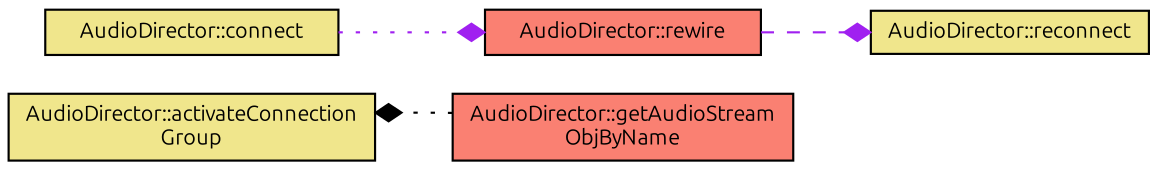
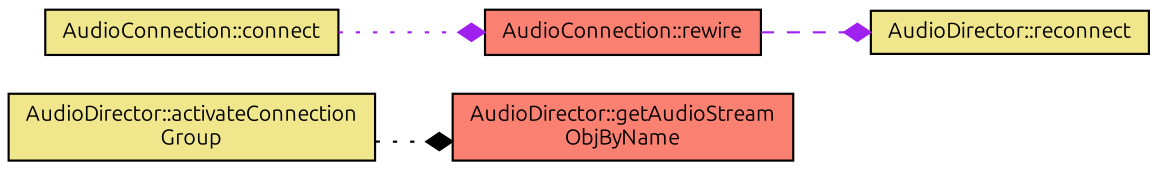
(192, 32) -> (192, 32)
(623, 32) -> (623, 32)
(427, 113) -> (401, 142)
